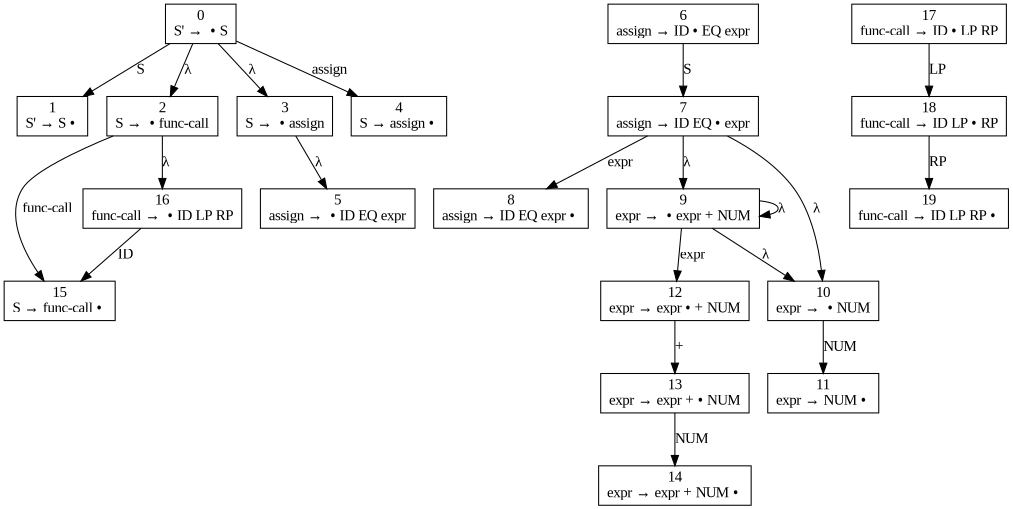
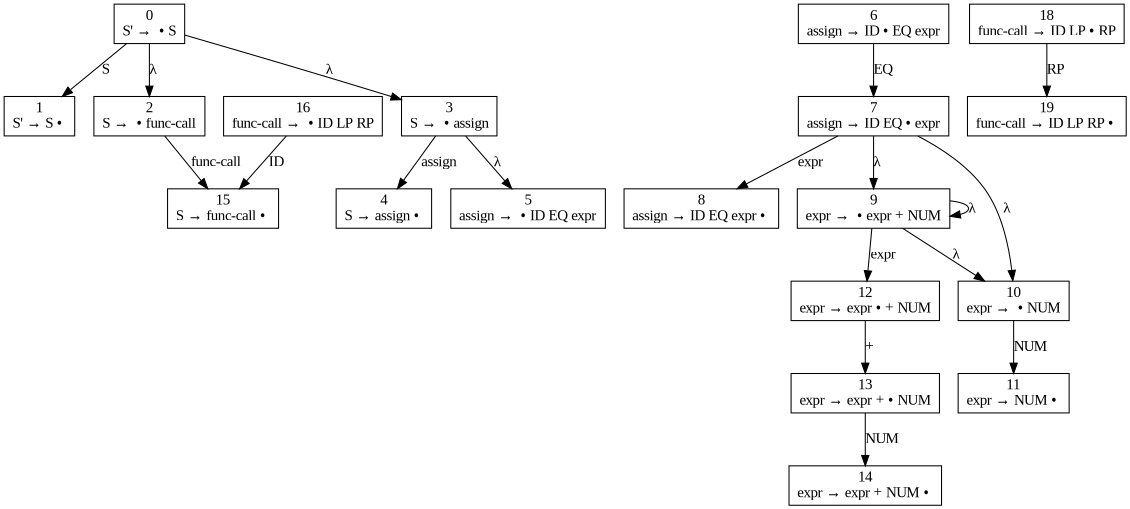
(929, 24) -> none
(292, 67) -> (420, 158)
(687, 70) -> (883, 70)
(162, 157) -> none
